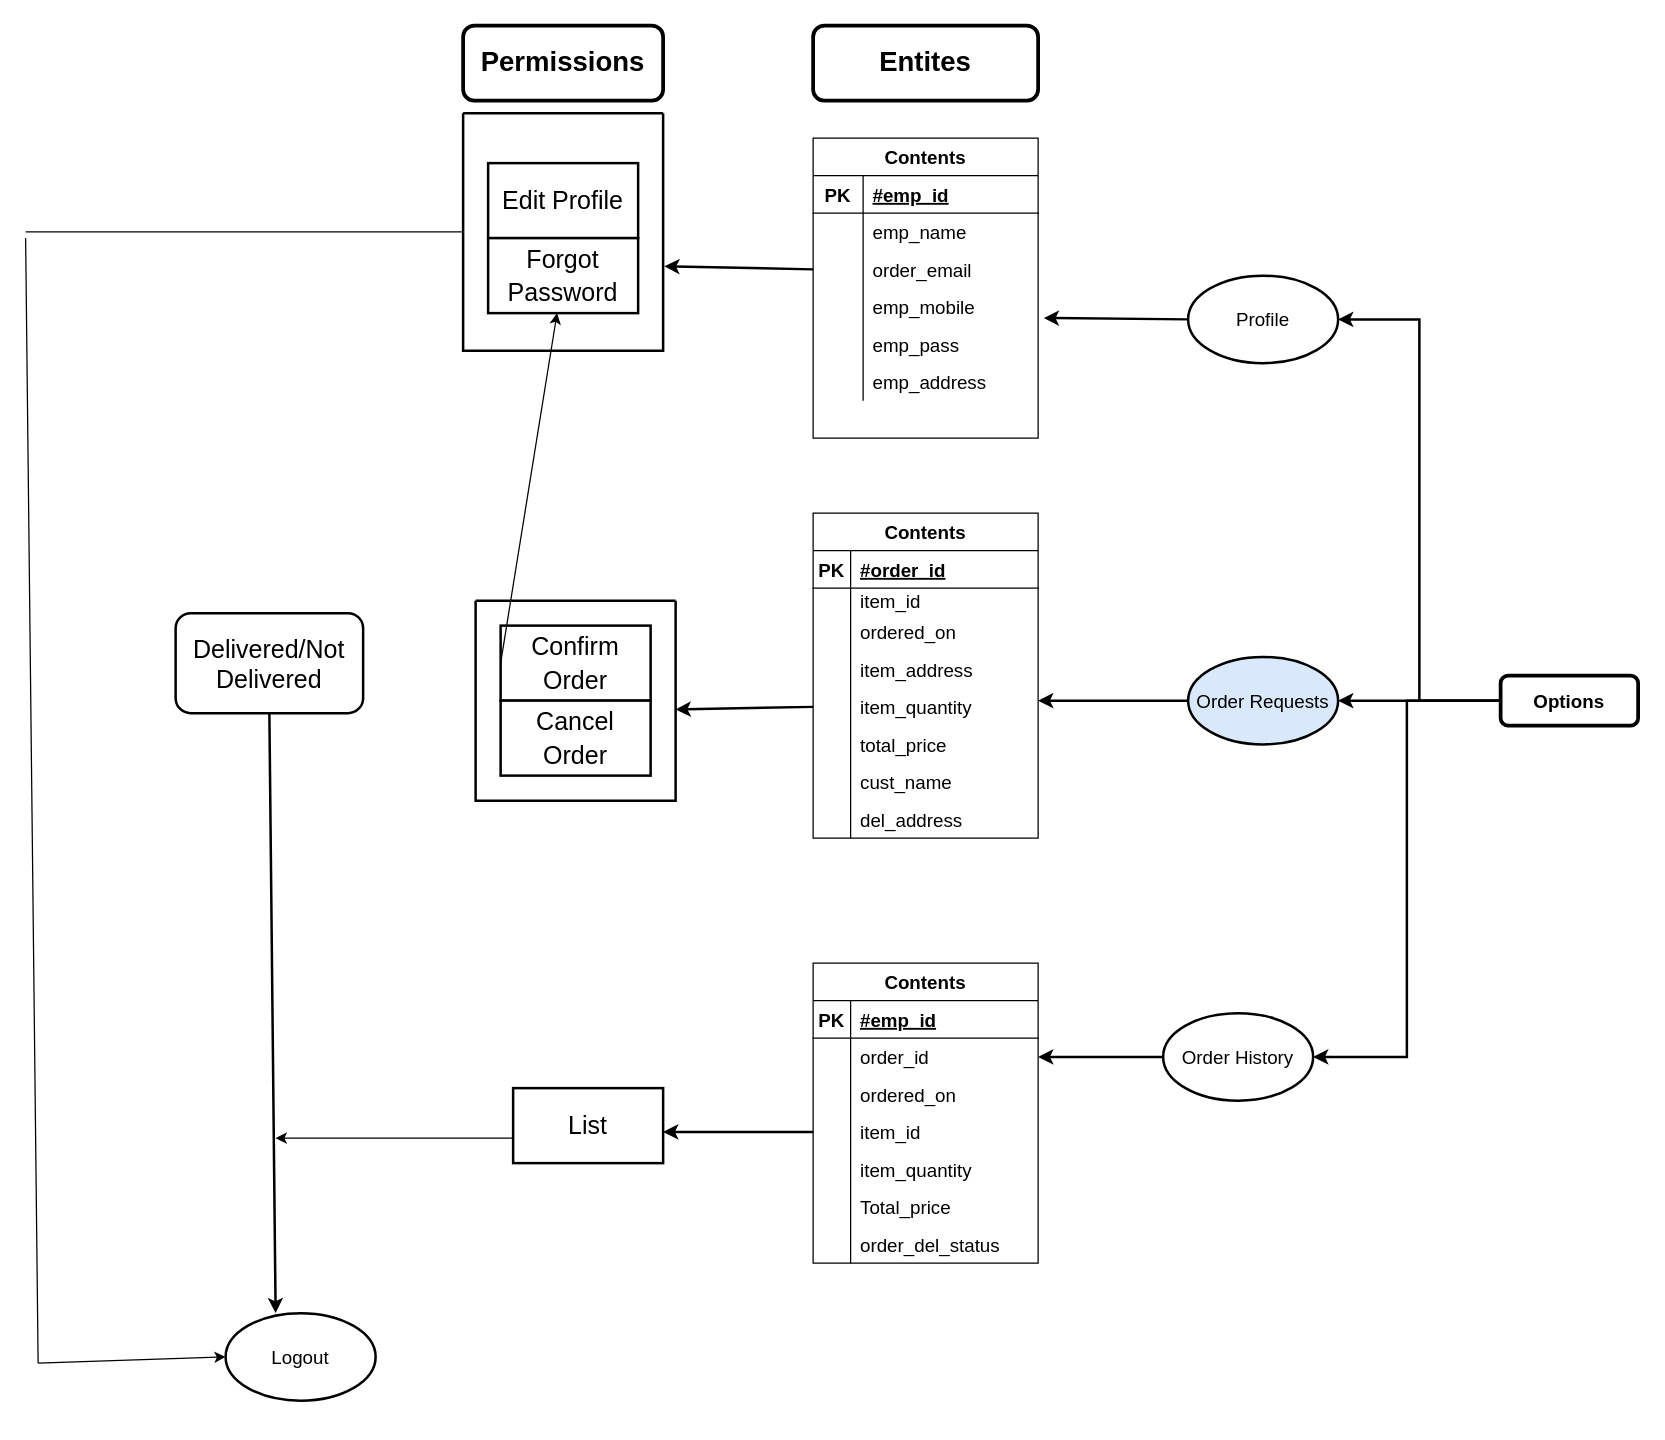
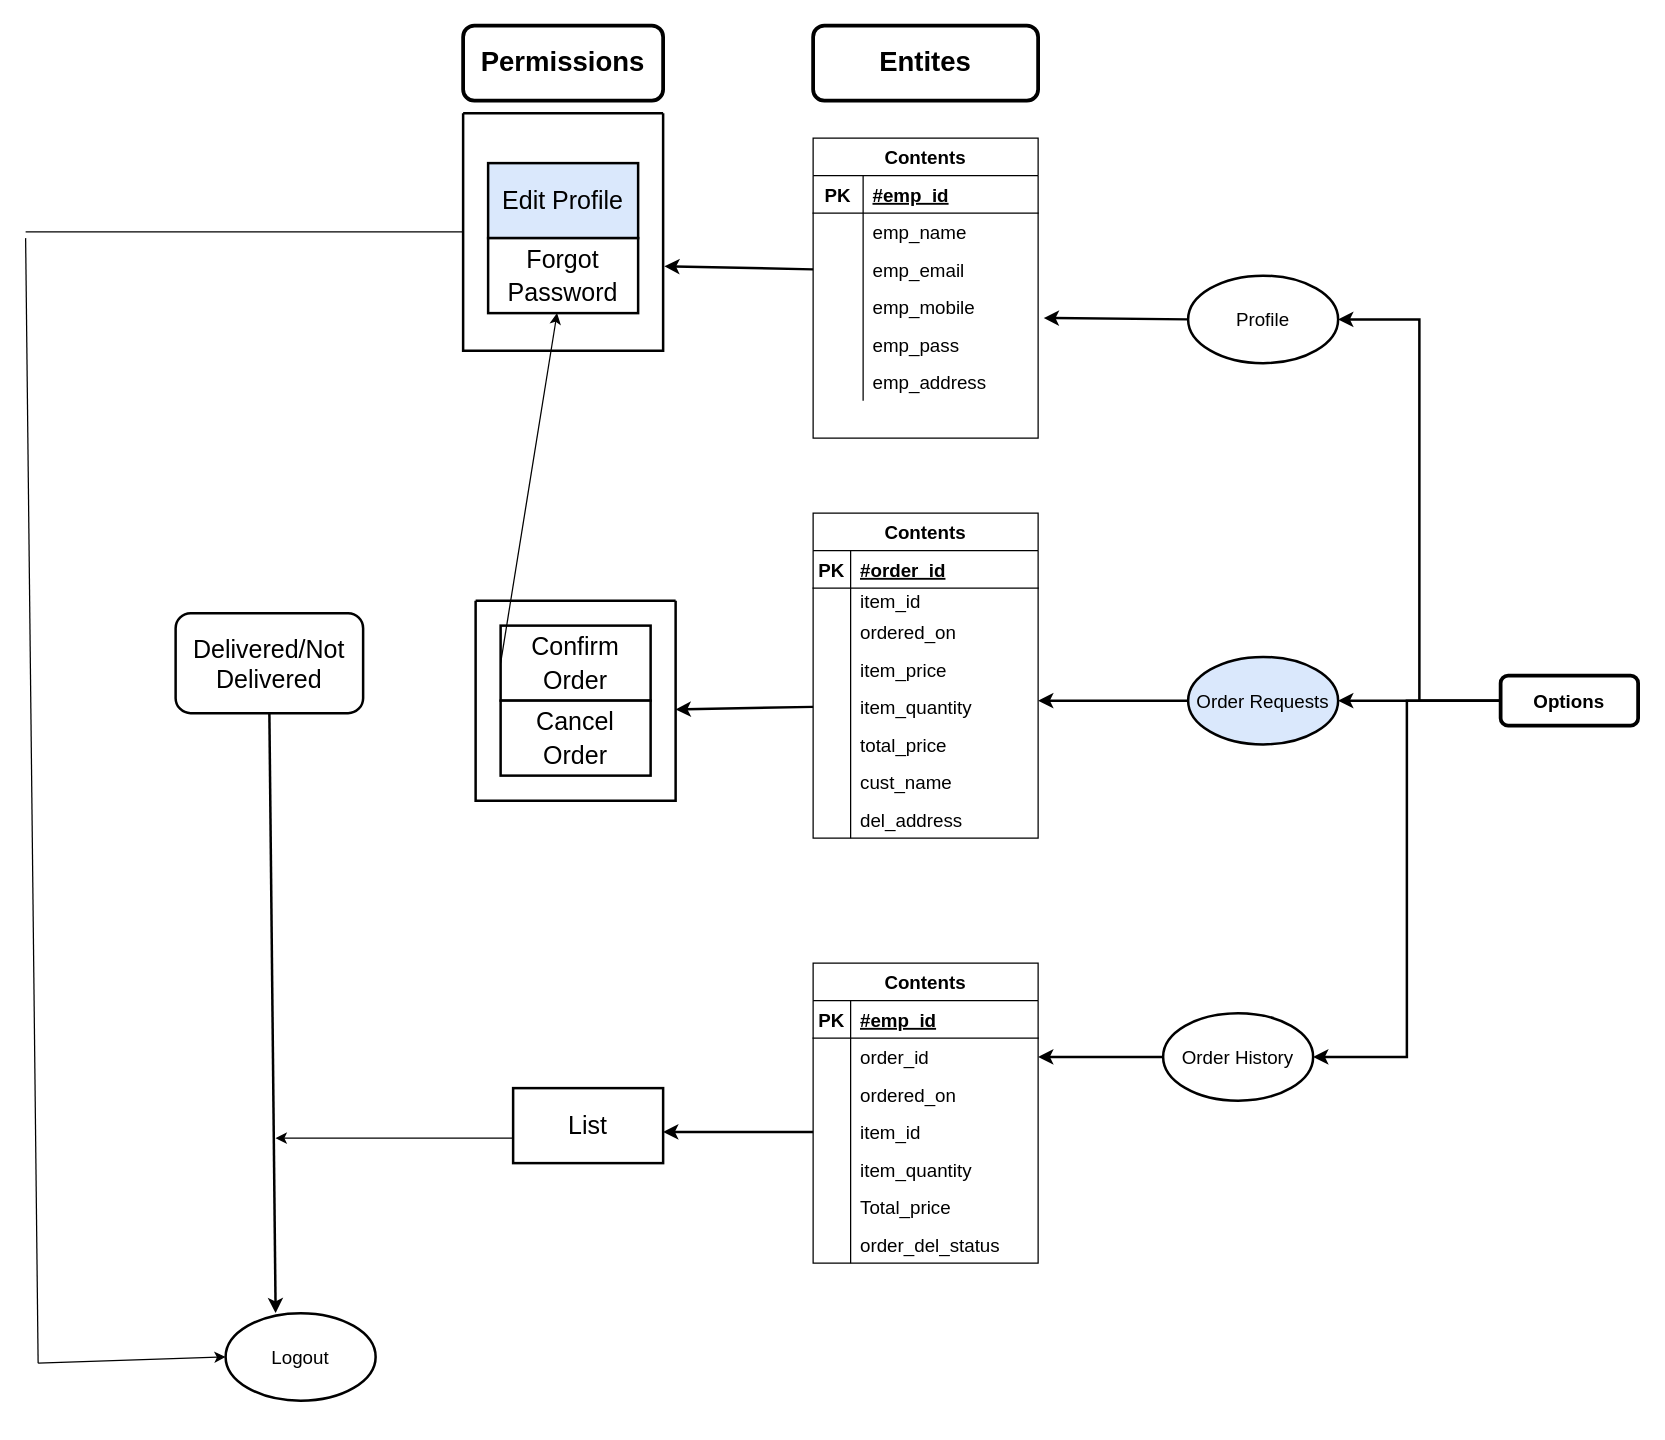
(563, 201) -> (563, 201)
(925, 271) -> (915, 271)
(921, 671) -> (908, 671)
